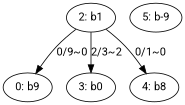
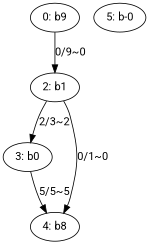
(156, 18) -> (120, 18)
(56, 47) -> (55, 48)
none -> (36, 189)
